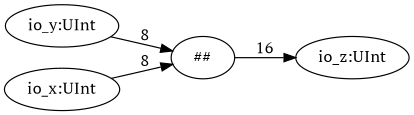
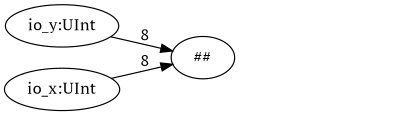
(352, 58) -> none
